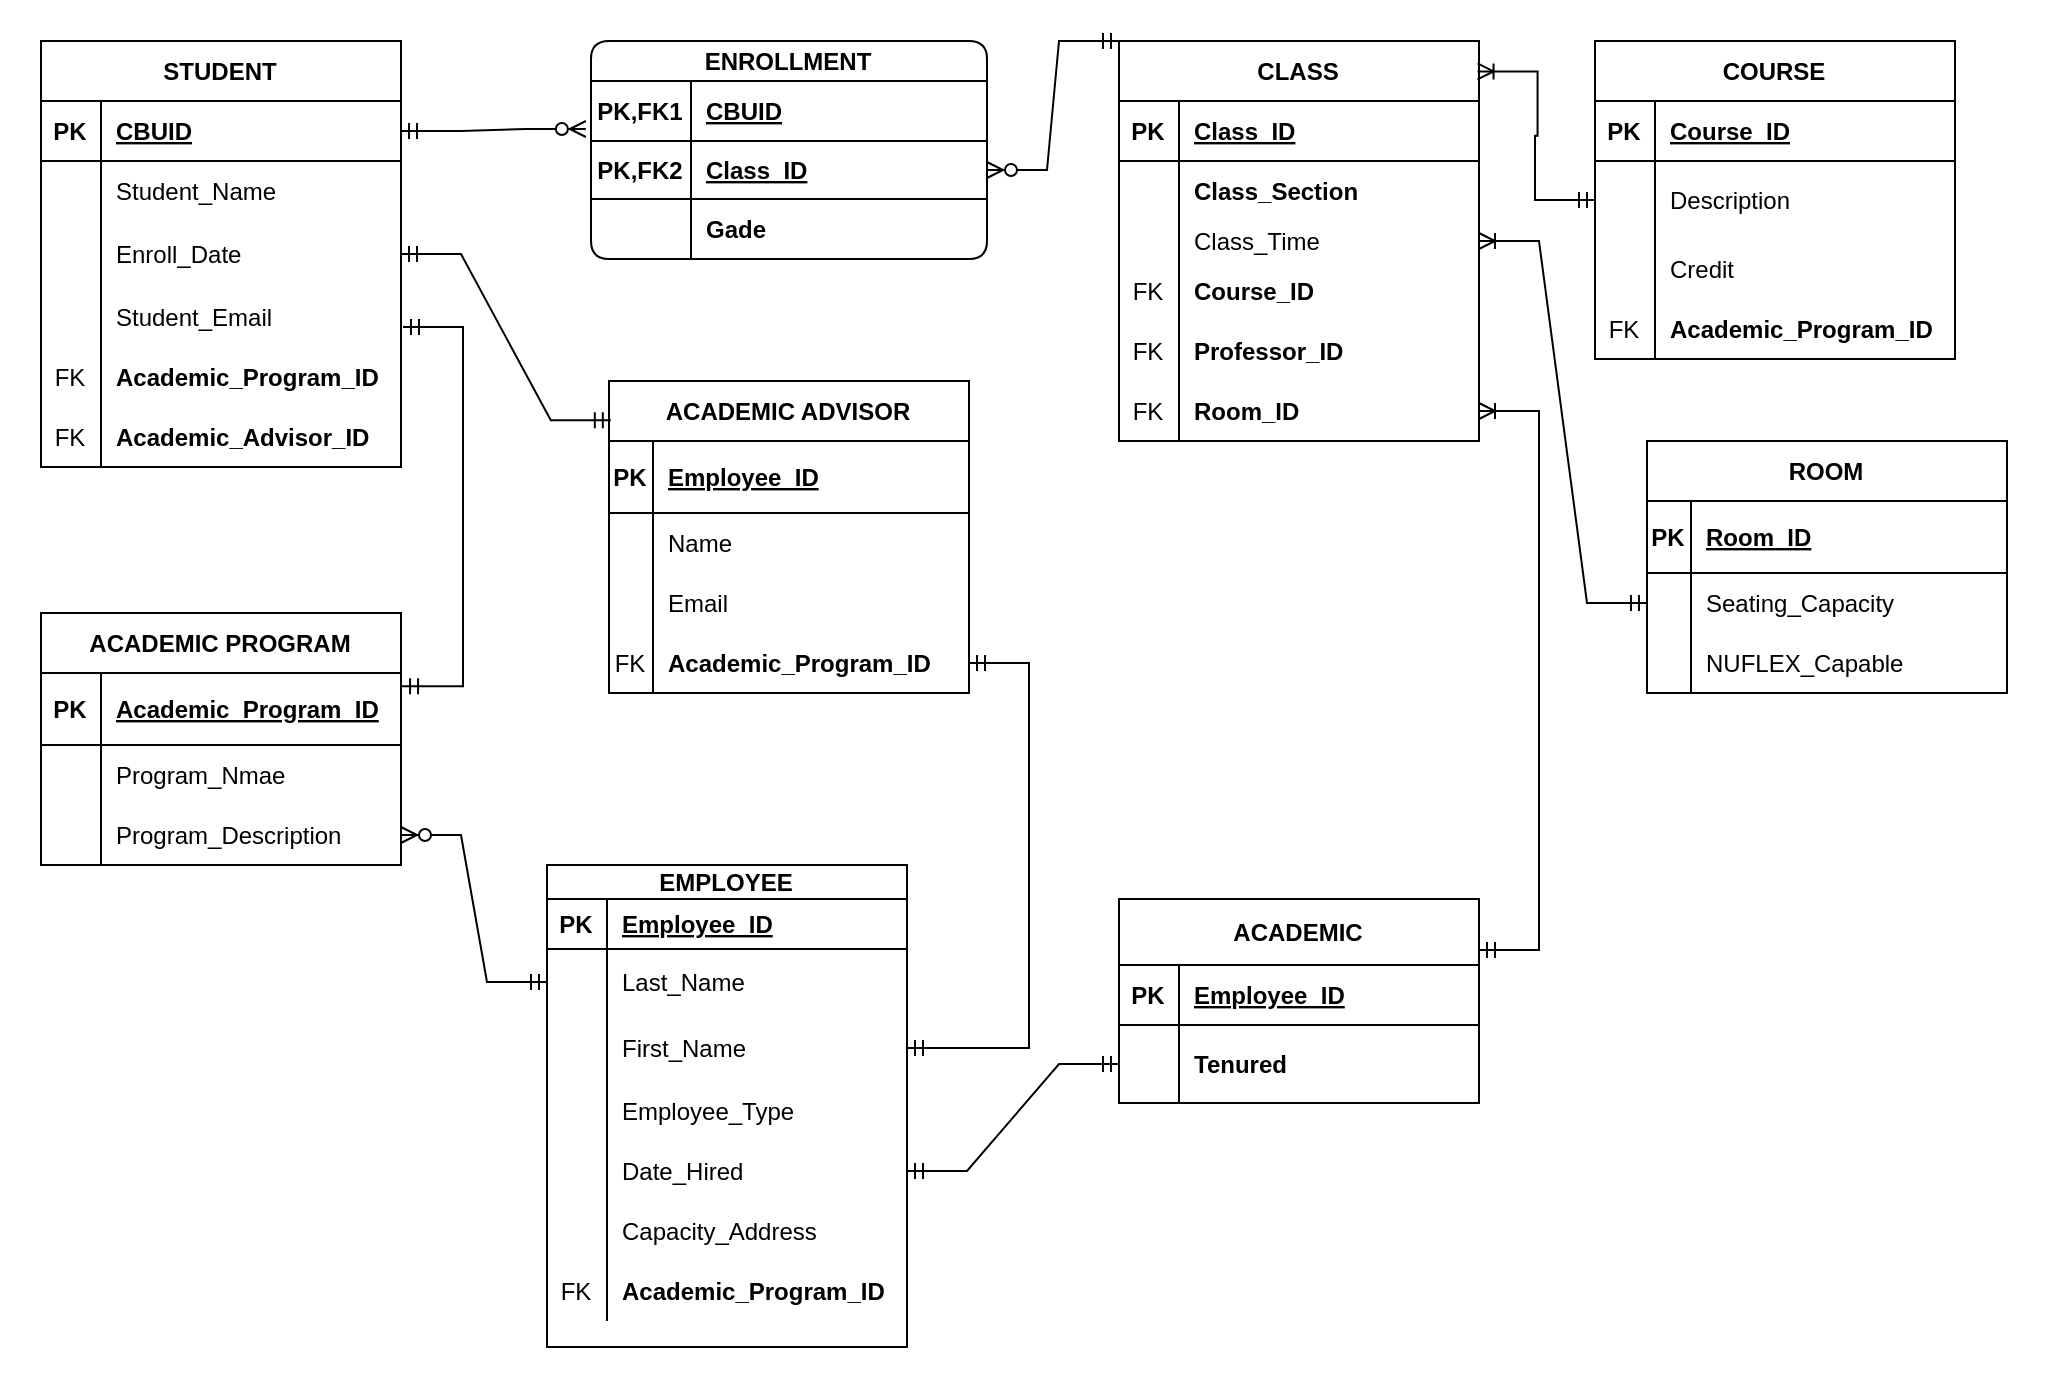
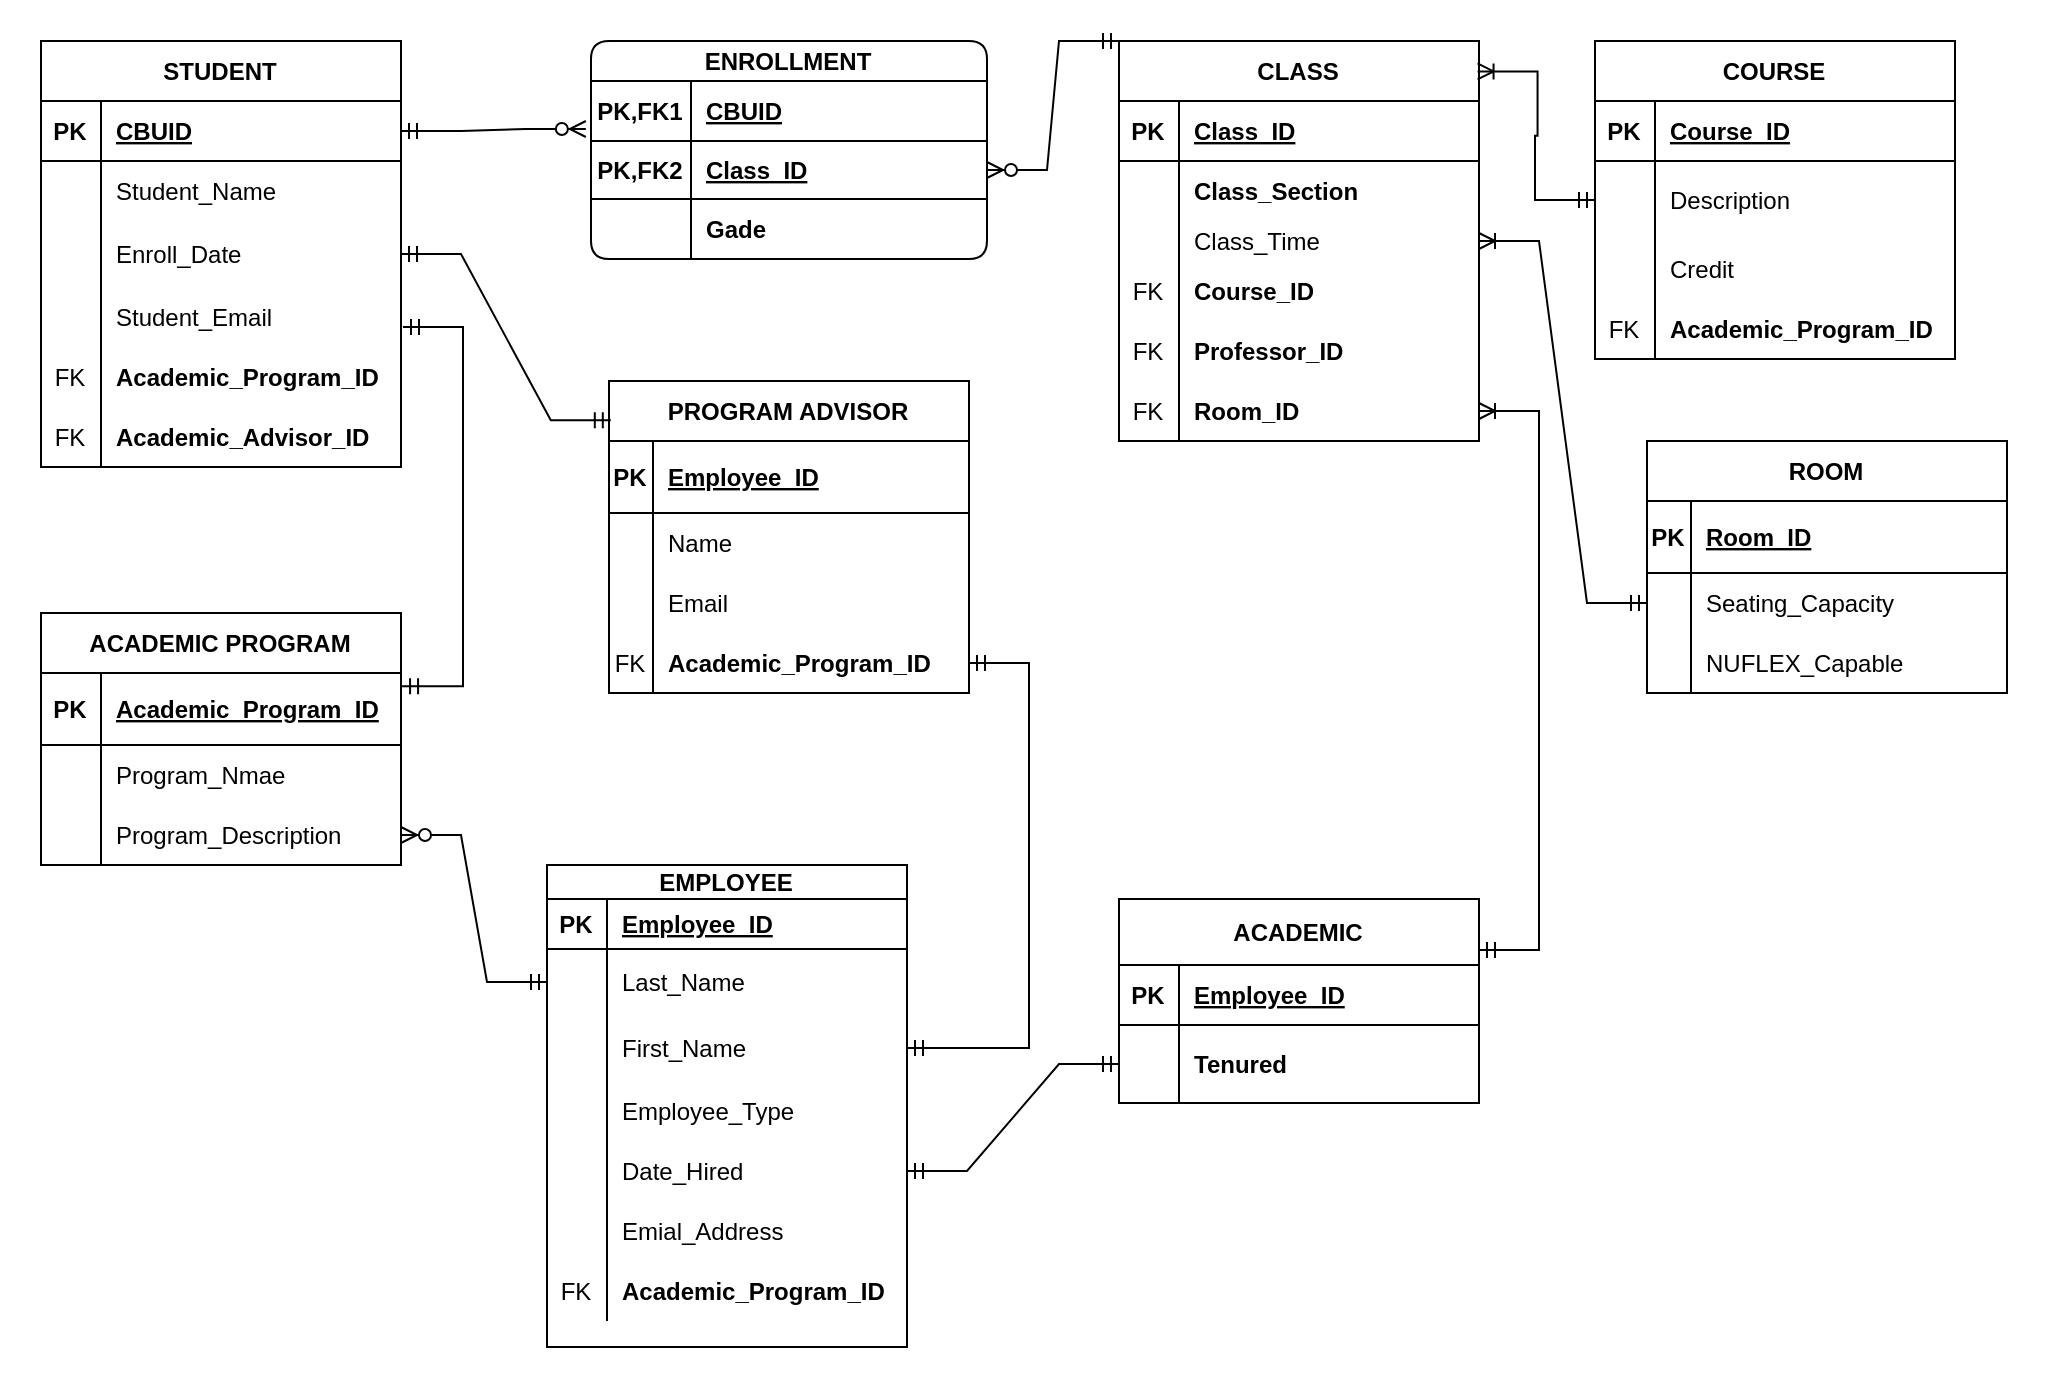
(788, 412) -> (788, 412)
(726, 1232) -> (703, 1232)
